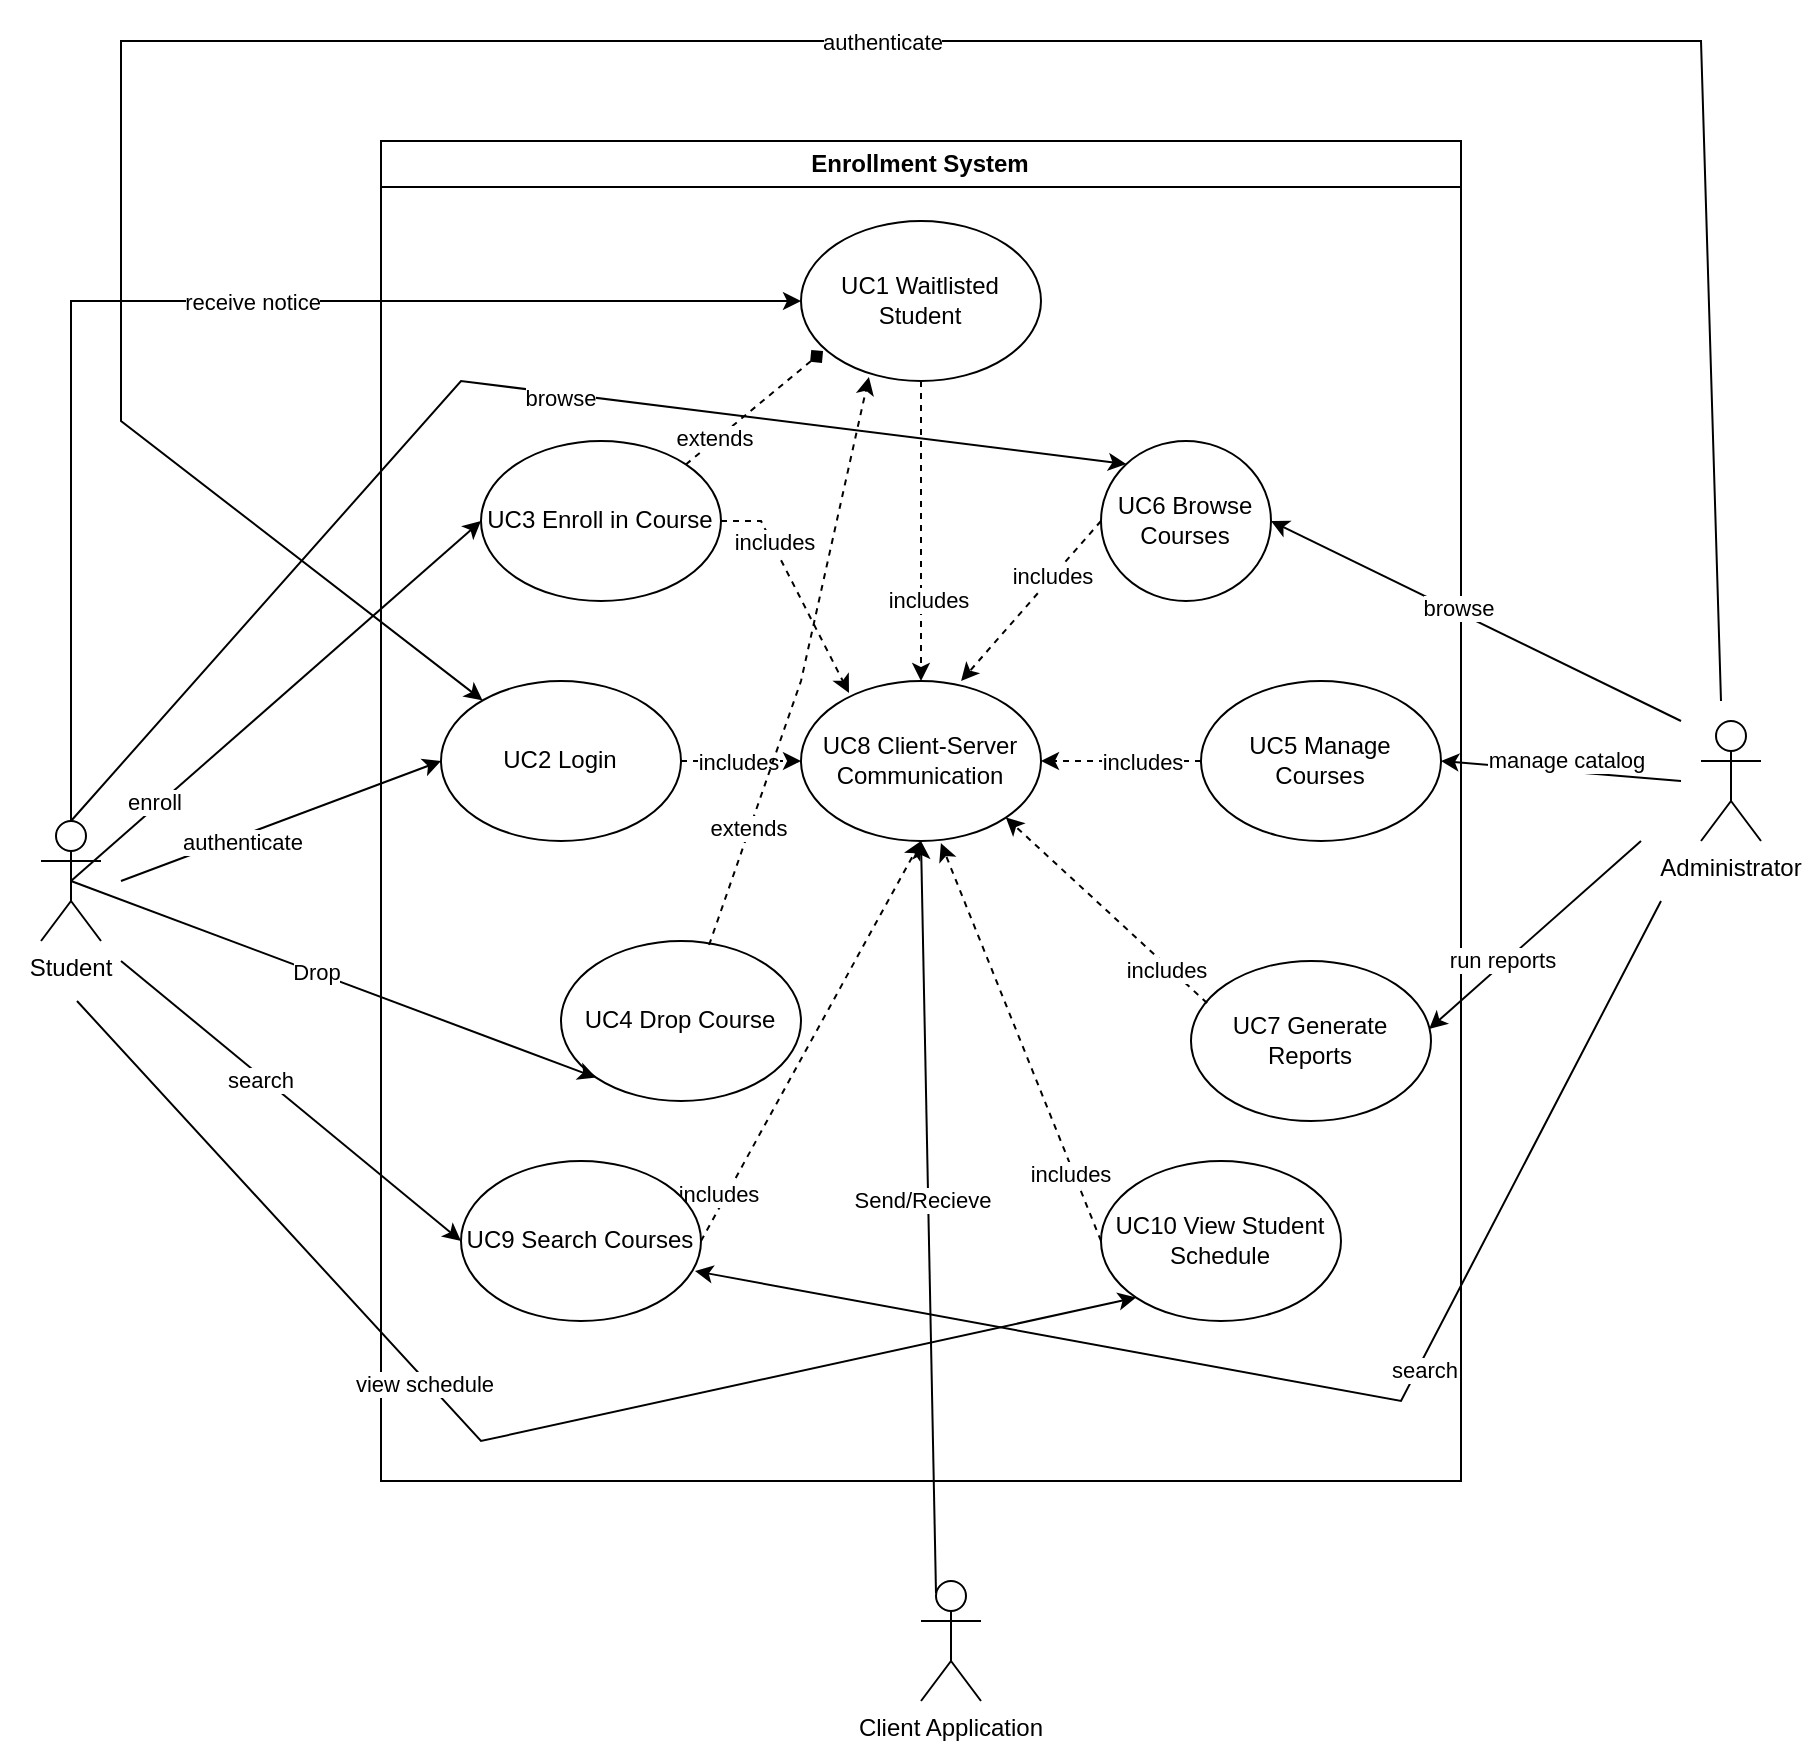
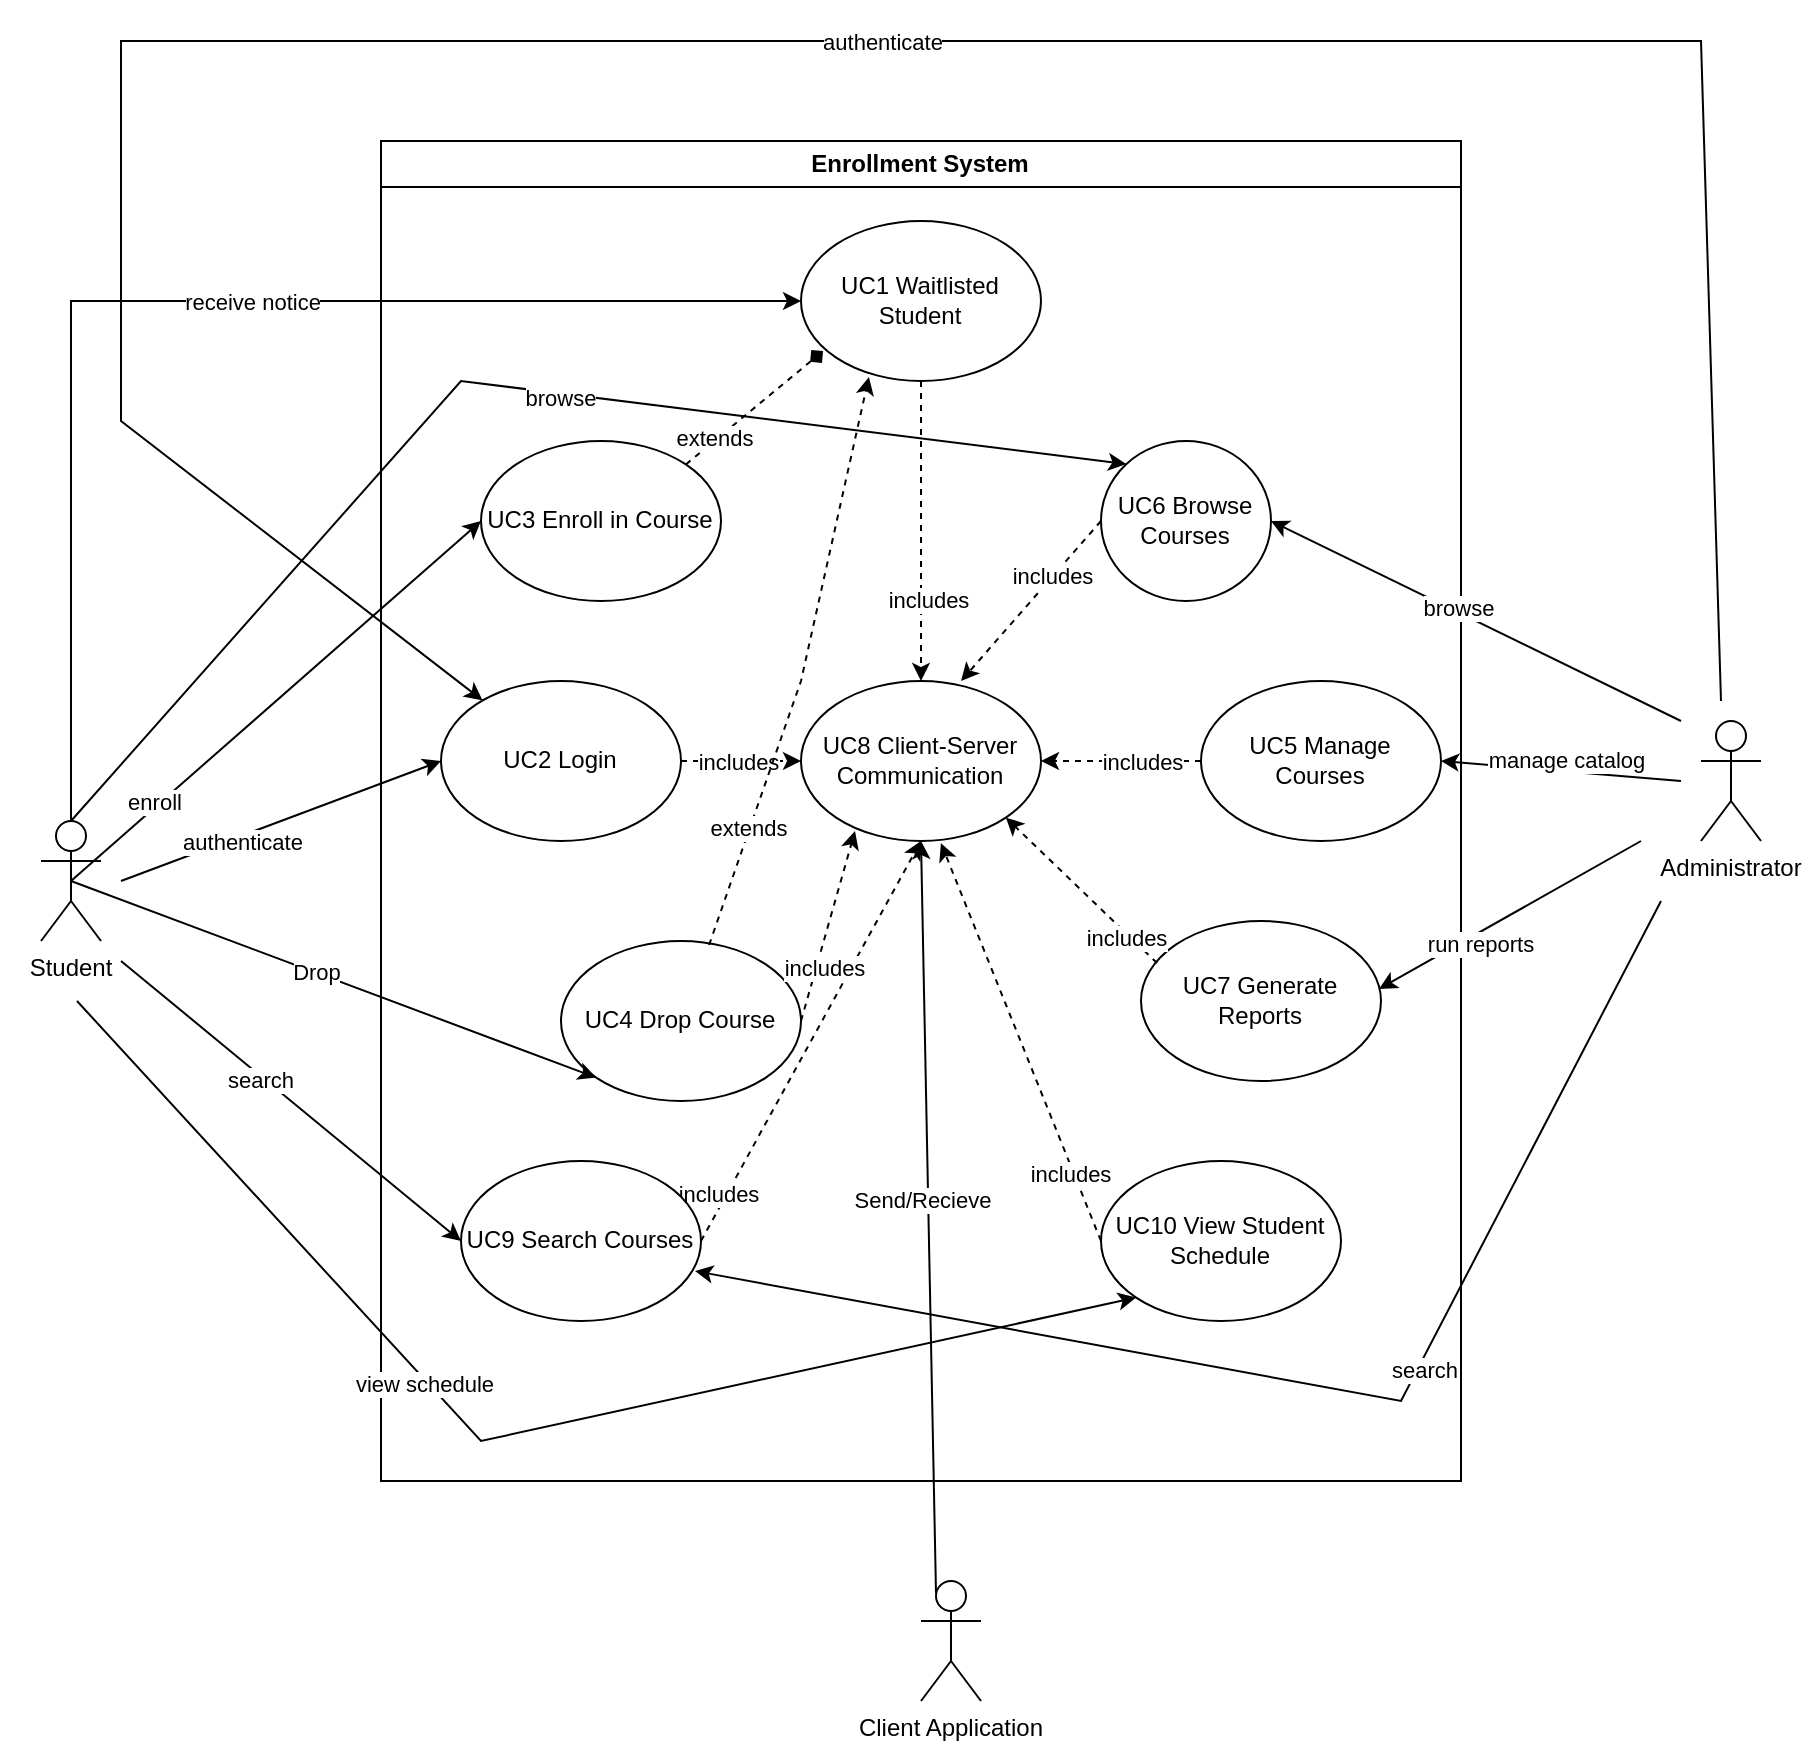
(777, 551) -> none
none -> (836, 898)
(1311, 1041) -> (1261, 1001)
